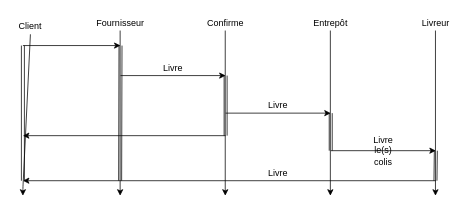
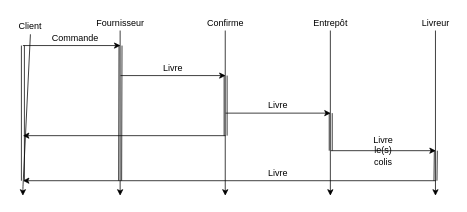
none -> (75, 38)
